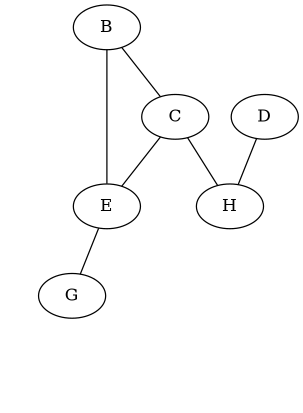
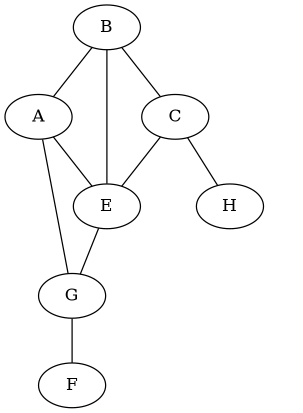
none -> (39, 117)
(265, 117) -> none
none -> (72, 385)
